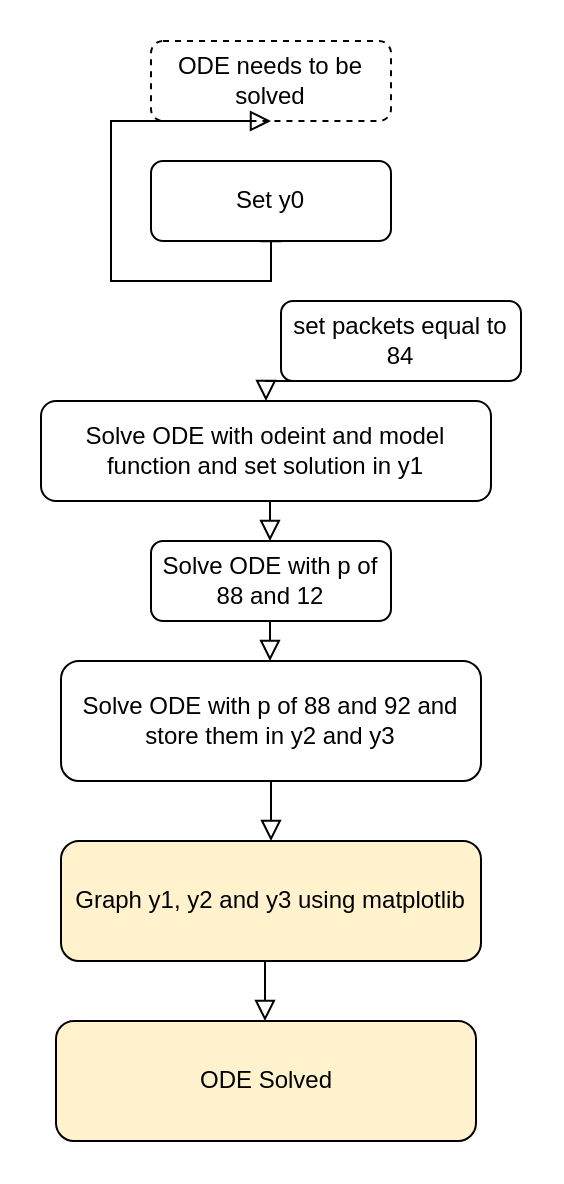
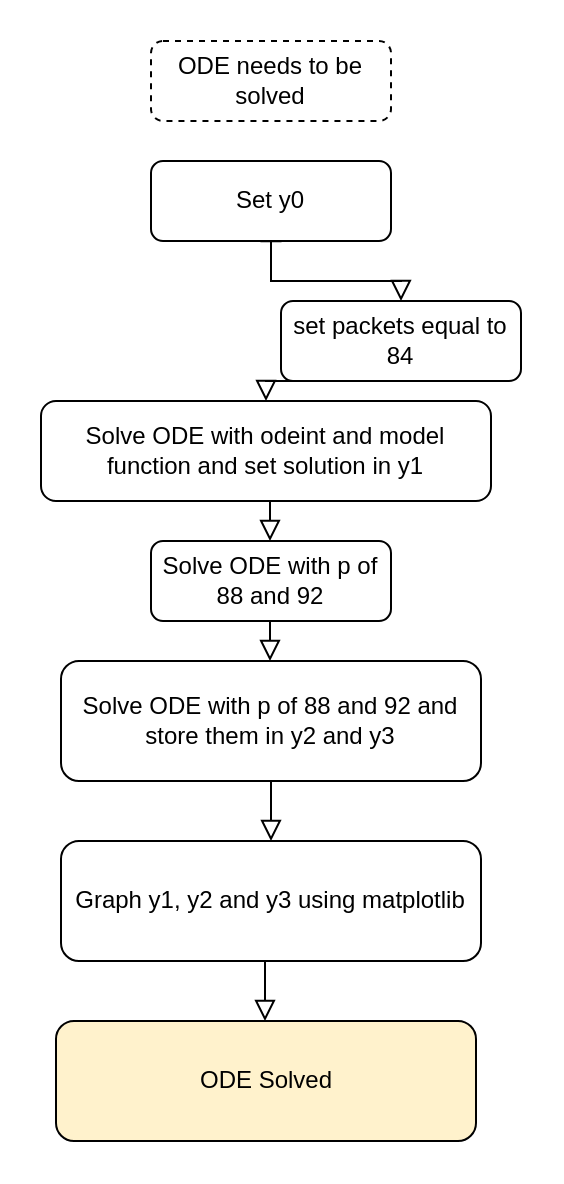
(111, 210) -> (338, 281)
(271, 581) -> (271, 581)
(271, 901) -> (271, 901)
